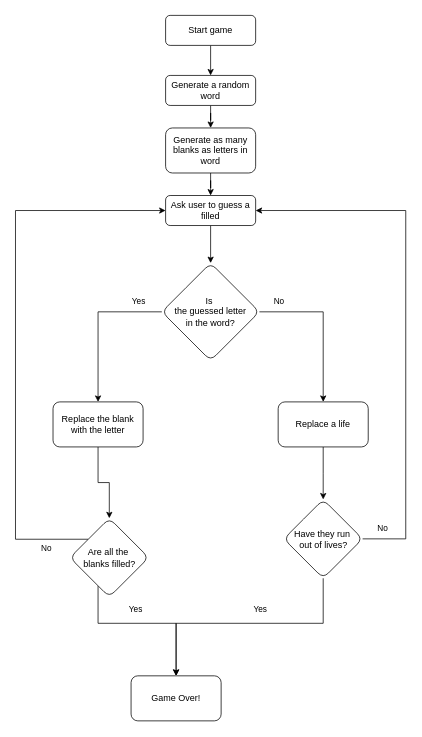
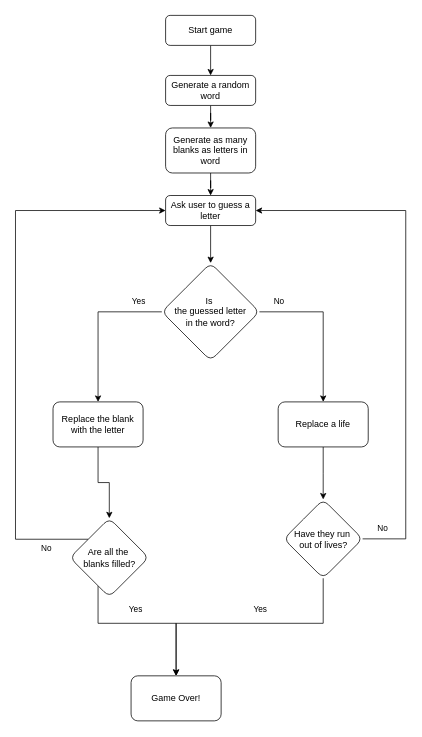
(210, 210) -> (210, 210)
